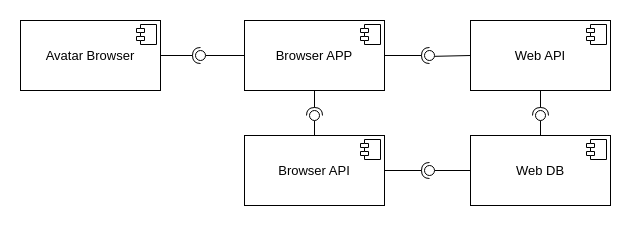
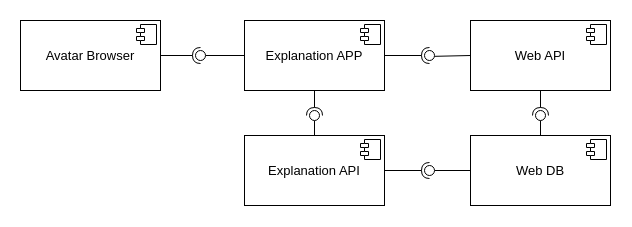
(280, 21) -> (290, 21)
(280, 136) -> (290, 136)
